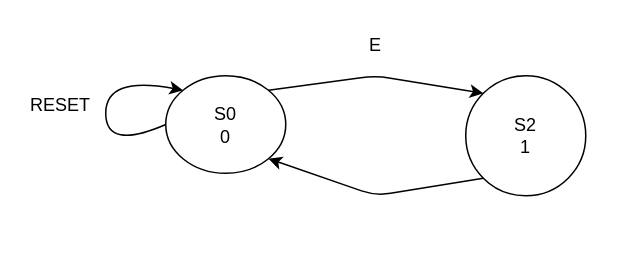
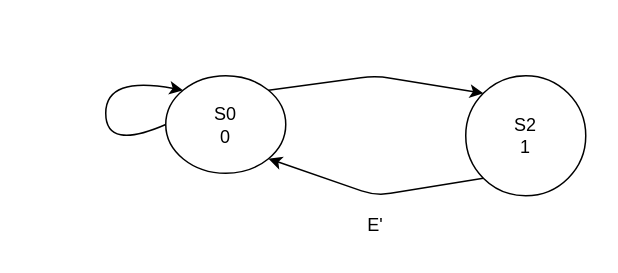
(376, 46) -> none
(61, 106) -> none
none -> (376, 226)
